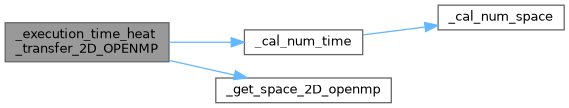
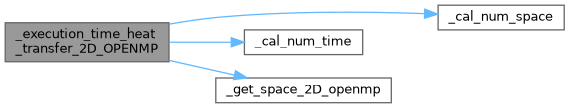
(394, 31) -> (296, 13)
